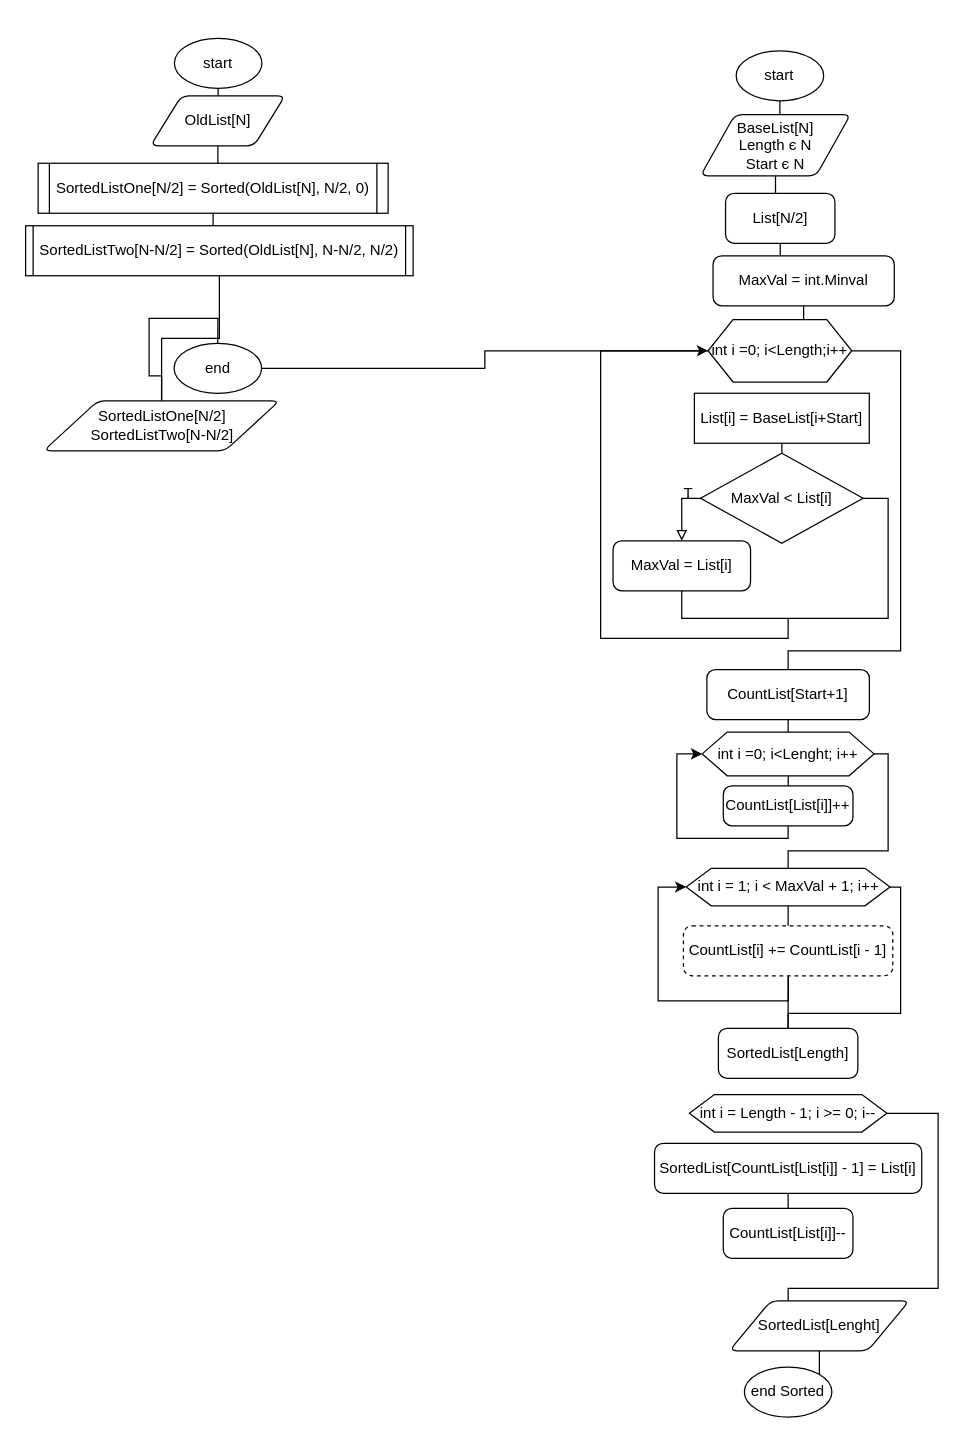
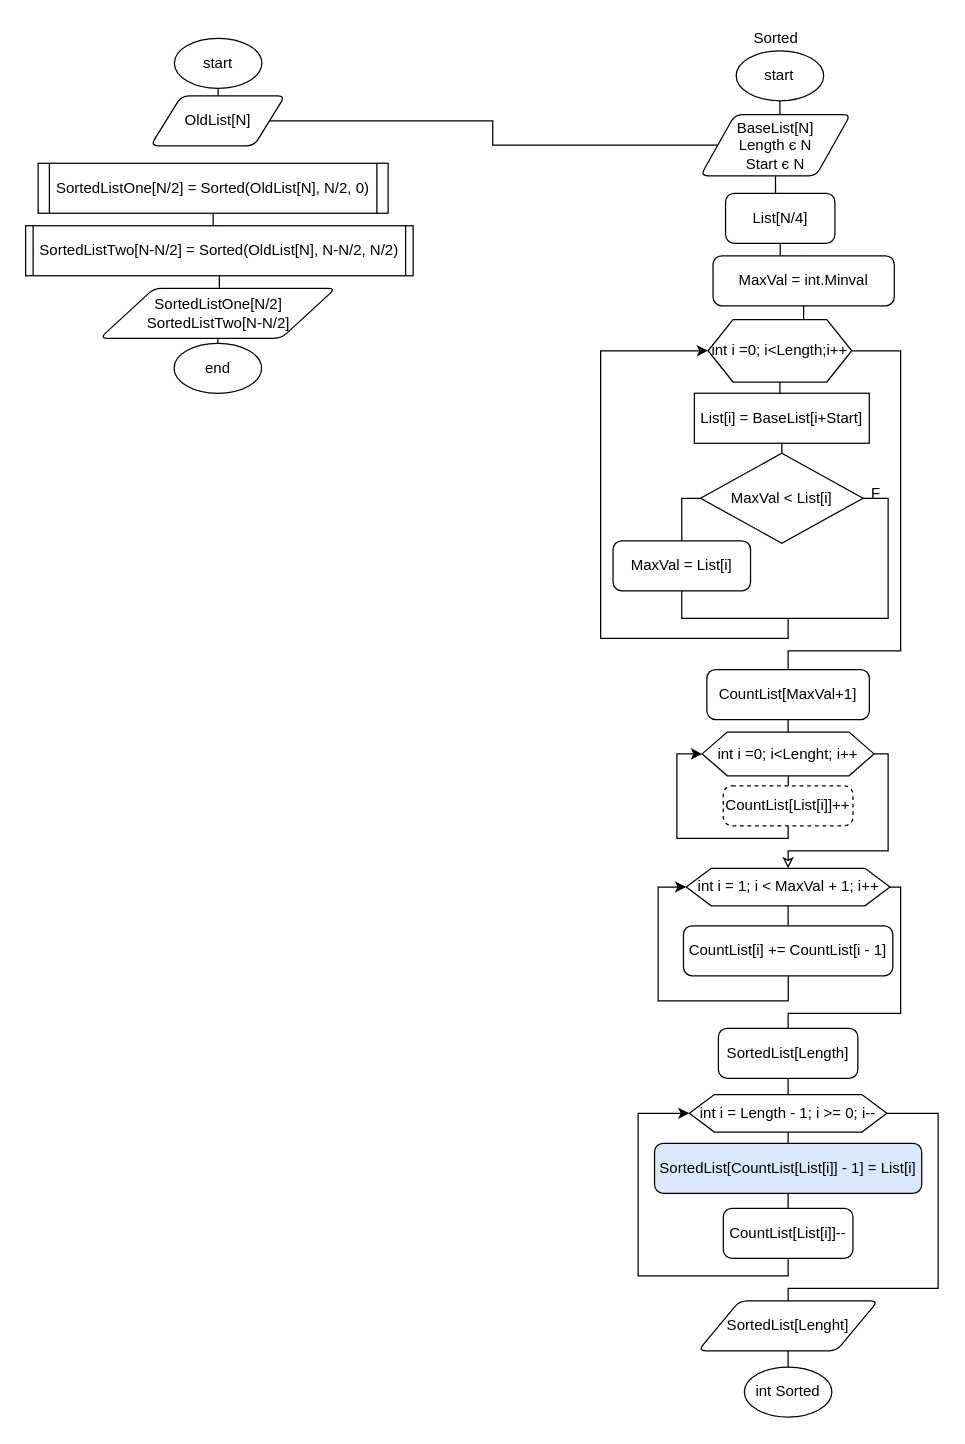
none -> (776, 38)
(218, 155) -> (493, 134)
(781, 218) -> (781, 218)
(438, 368) -> (780, 388)
(162, 426) -> (218, 313)
(688, 493) -> none
none -> (876, 493)
(682, 529) -> (682, 534)
(788, 694) -> (788, 694)
(788, 806) -> (788, 806)
(788, 861) -> (788, 858)
(788, 951) -> (788, 951)
(788, 1006) -> (788, 1086)
none -> (788, 1138)
(788, 1168) -> (788, 1168)
none -> (638, 1257)
(819, 1326) -> (788, 1326)
(788, 1392) -> (788, 1392)
